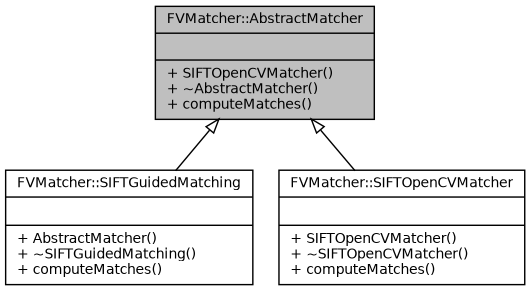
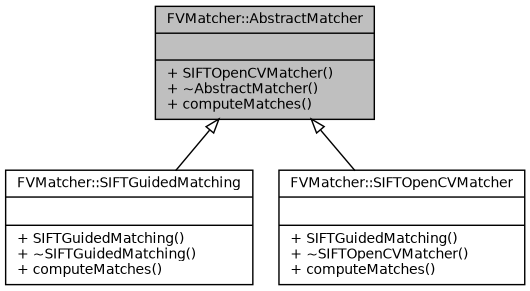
(88, 239) -> (101, 239)
(374, 239) -> (374, 239)
